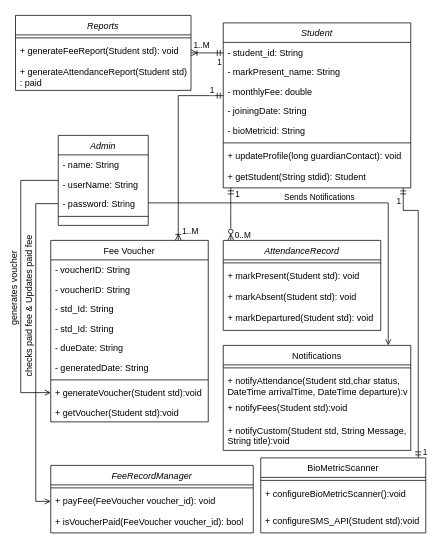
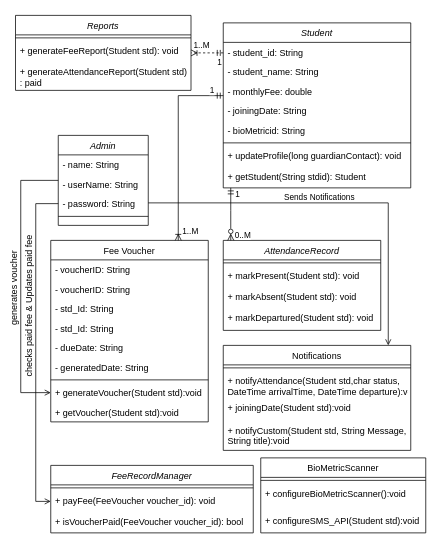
(207, 53) -> (207, 53)
(288, 72) -> (278, 72)
(418, 316) -> none
(297, 408) -> (298, 408)
